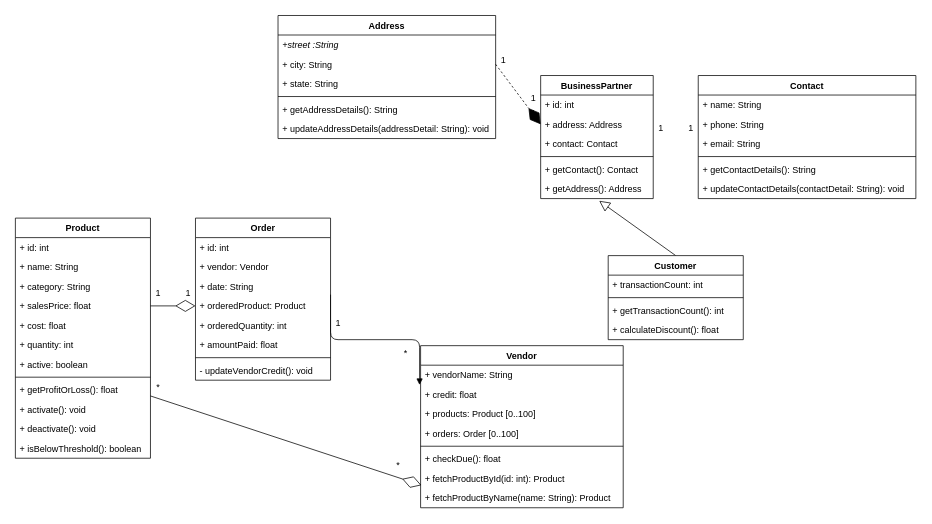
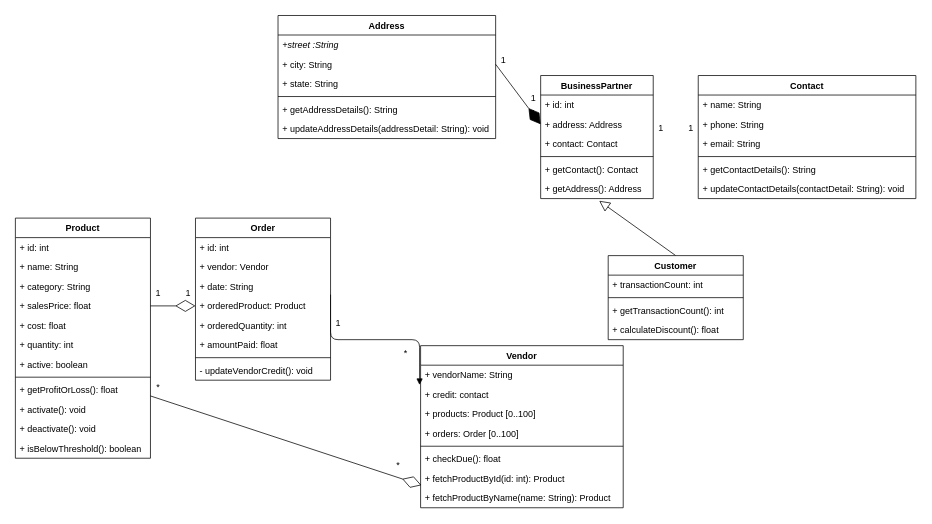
(512, 87) -> (512, 87)
(456, 395) -> (463, 395)
